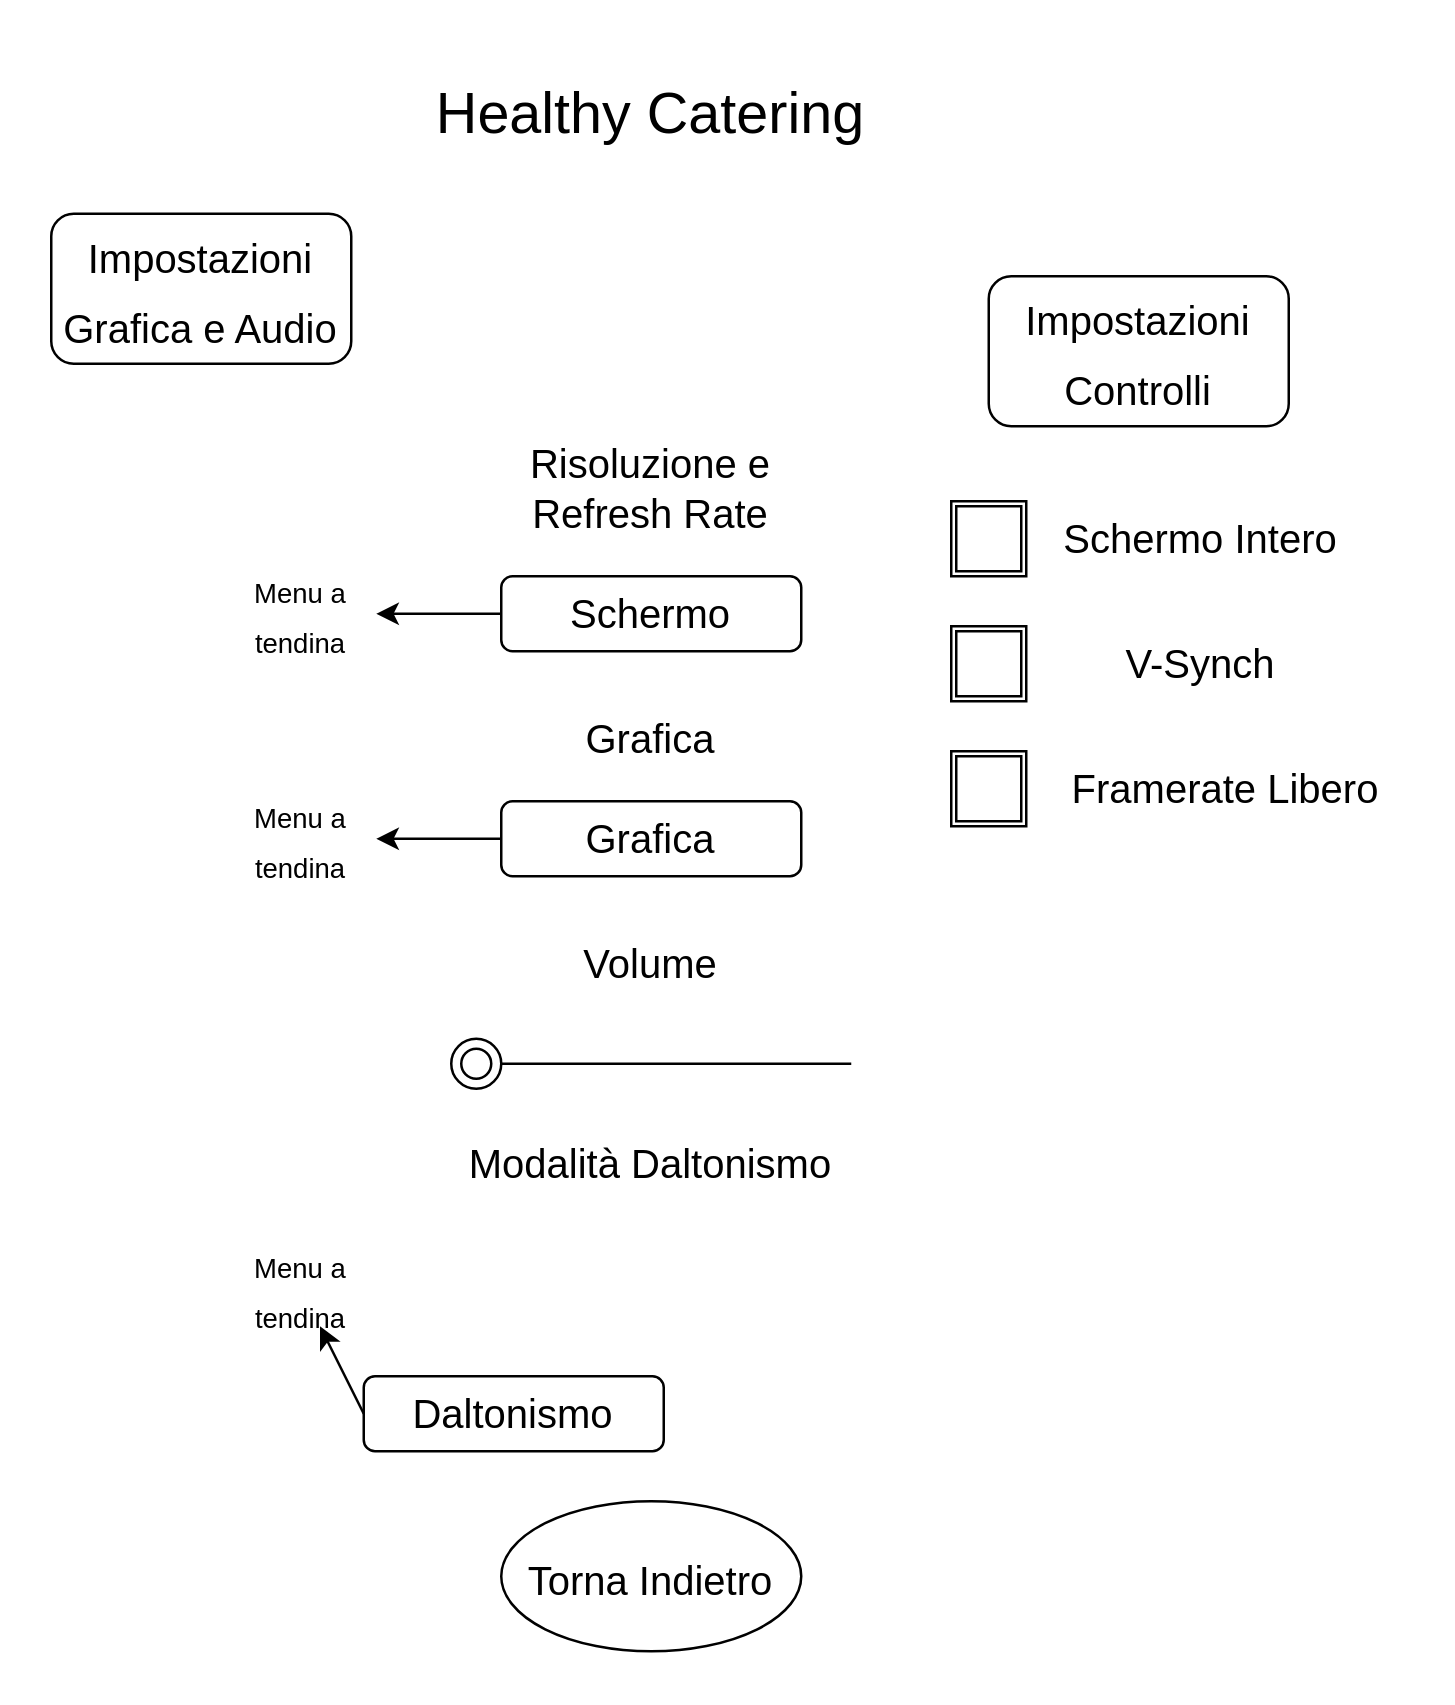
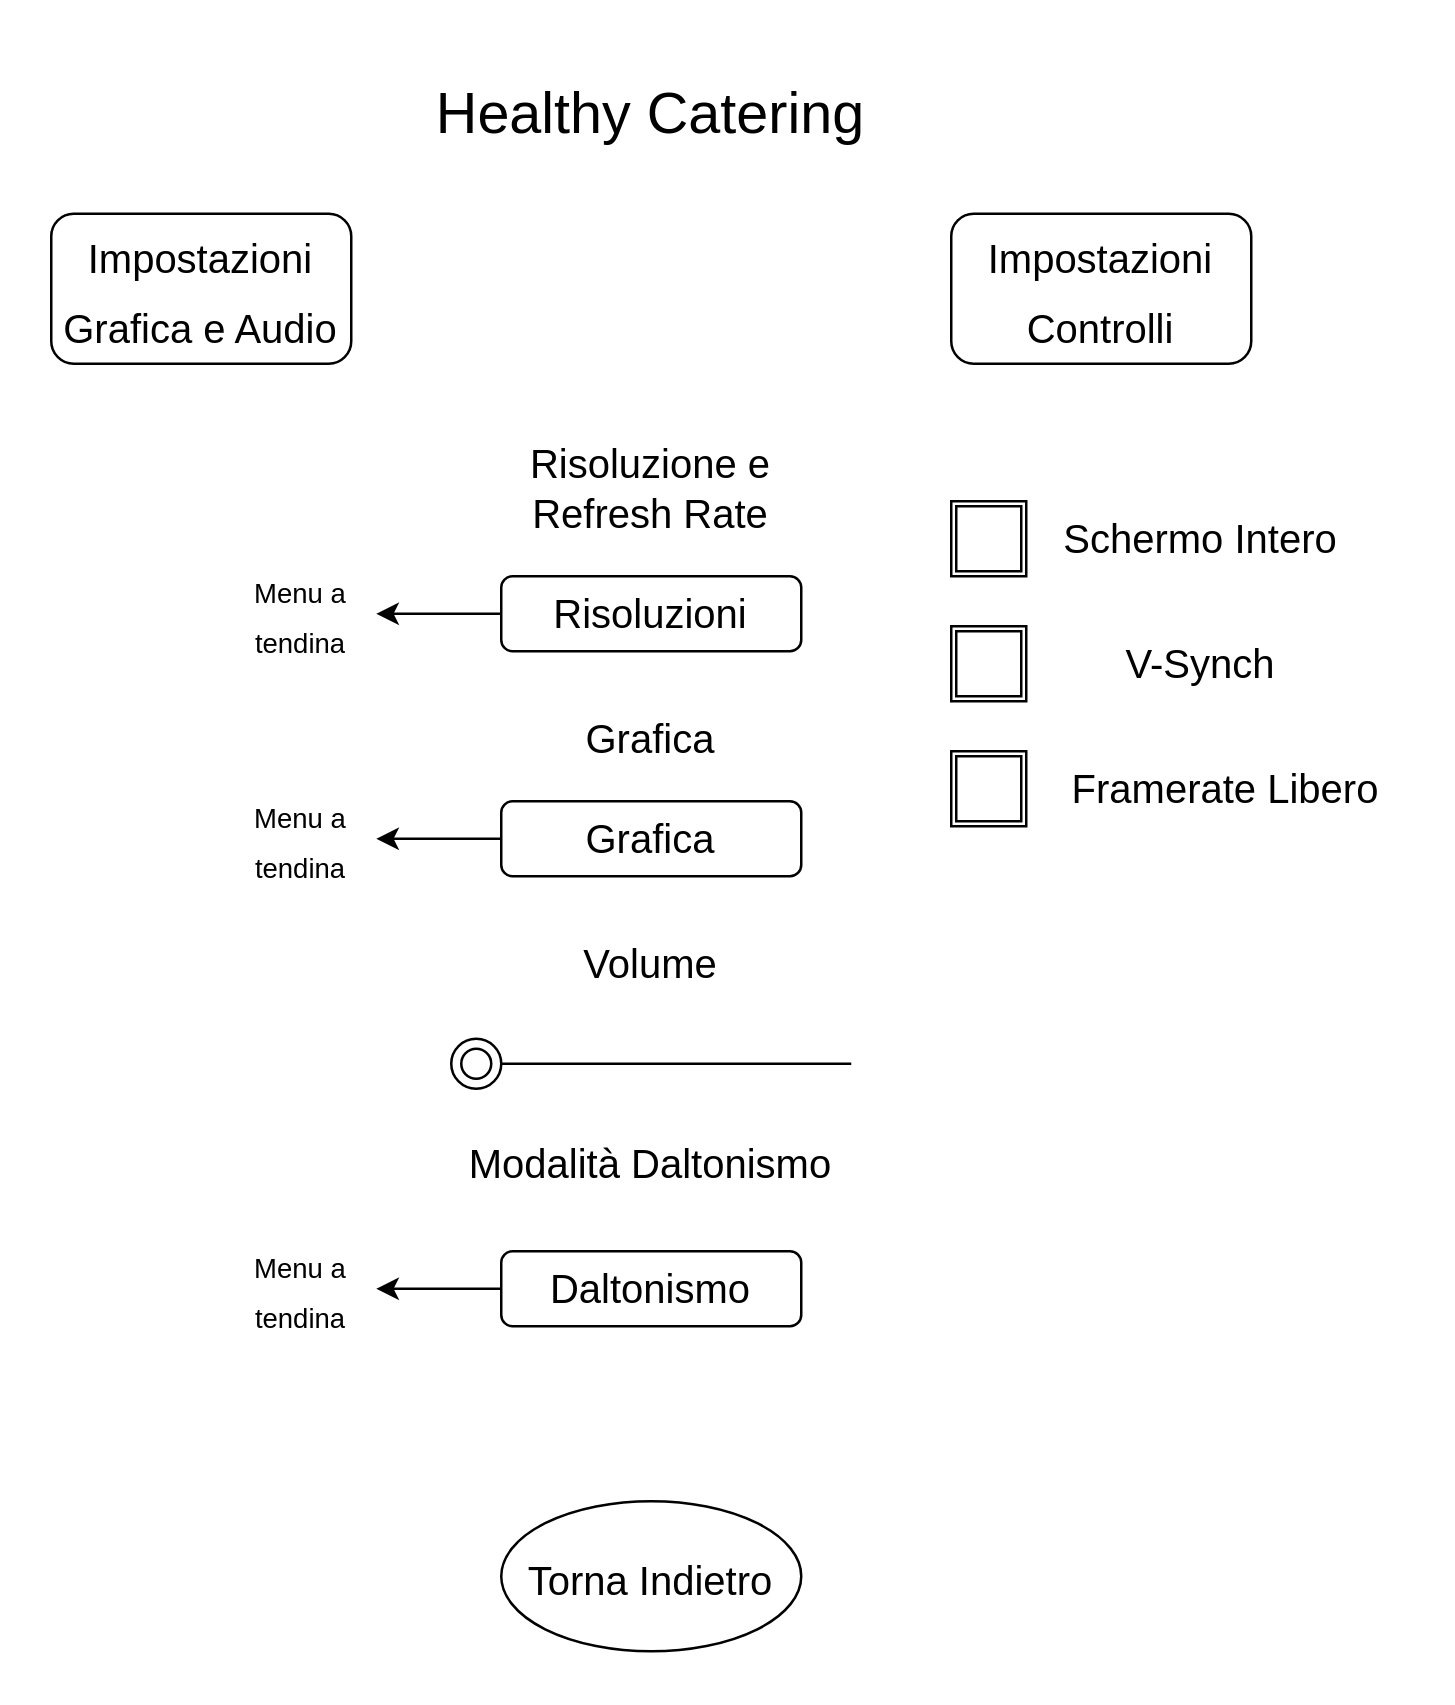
(1139, 351) -> (1101, 289)
(651, 614) -> (651, 614)
(514, 1414) -> (651, 1289)
